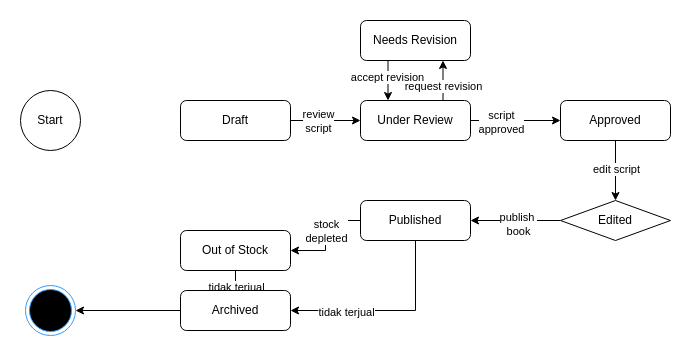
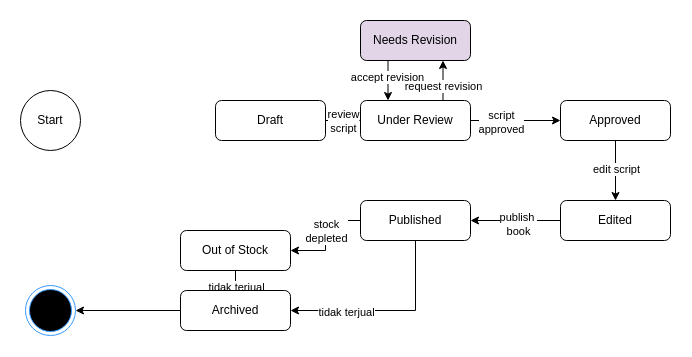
(416, 41) -> (416, 41)
(236, 121) -> (271, 121)
(616, 221) -> (616, 221)
